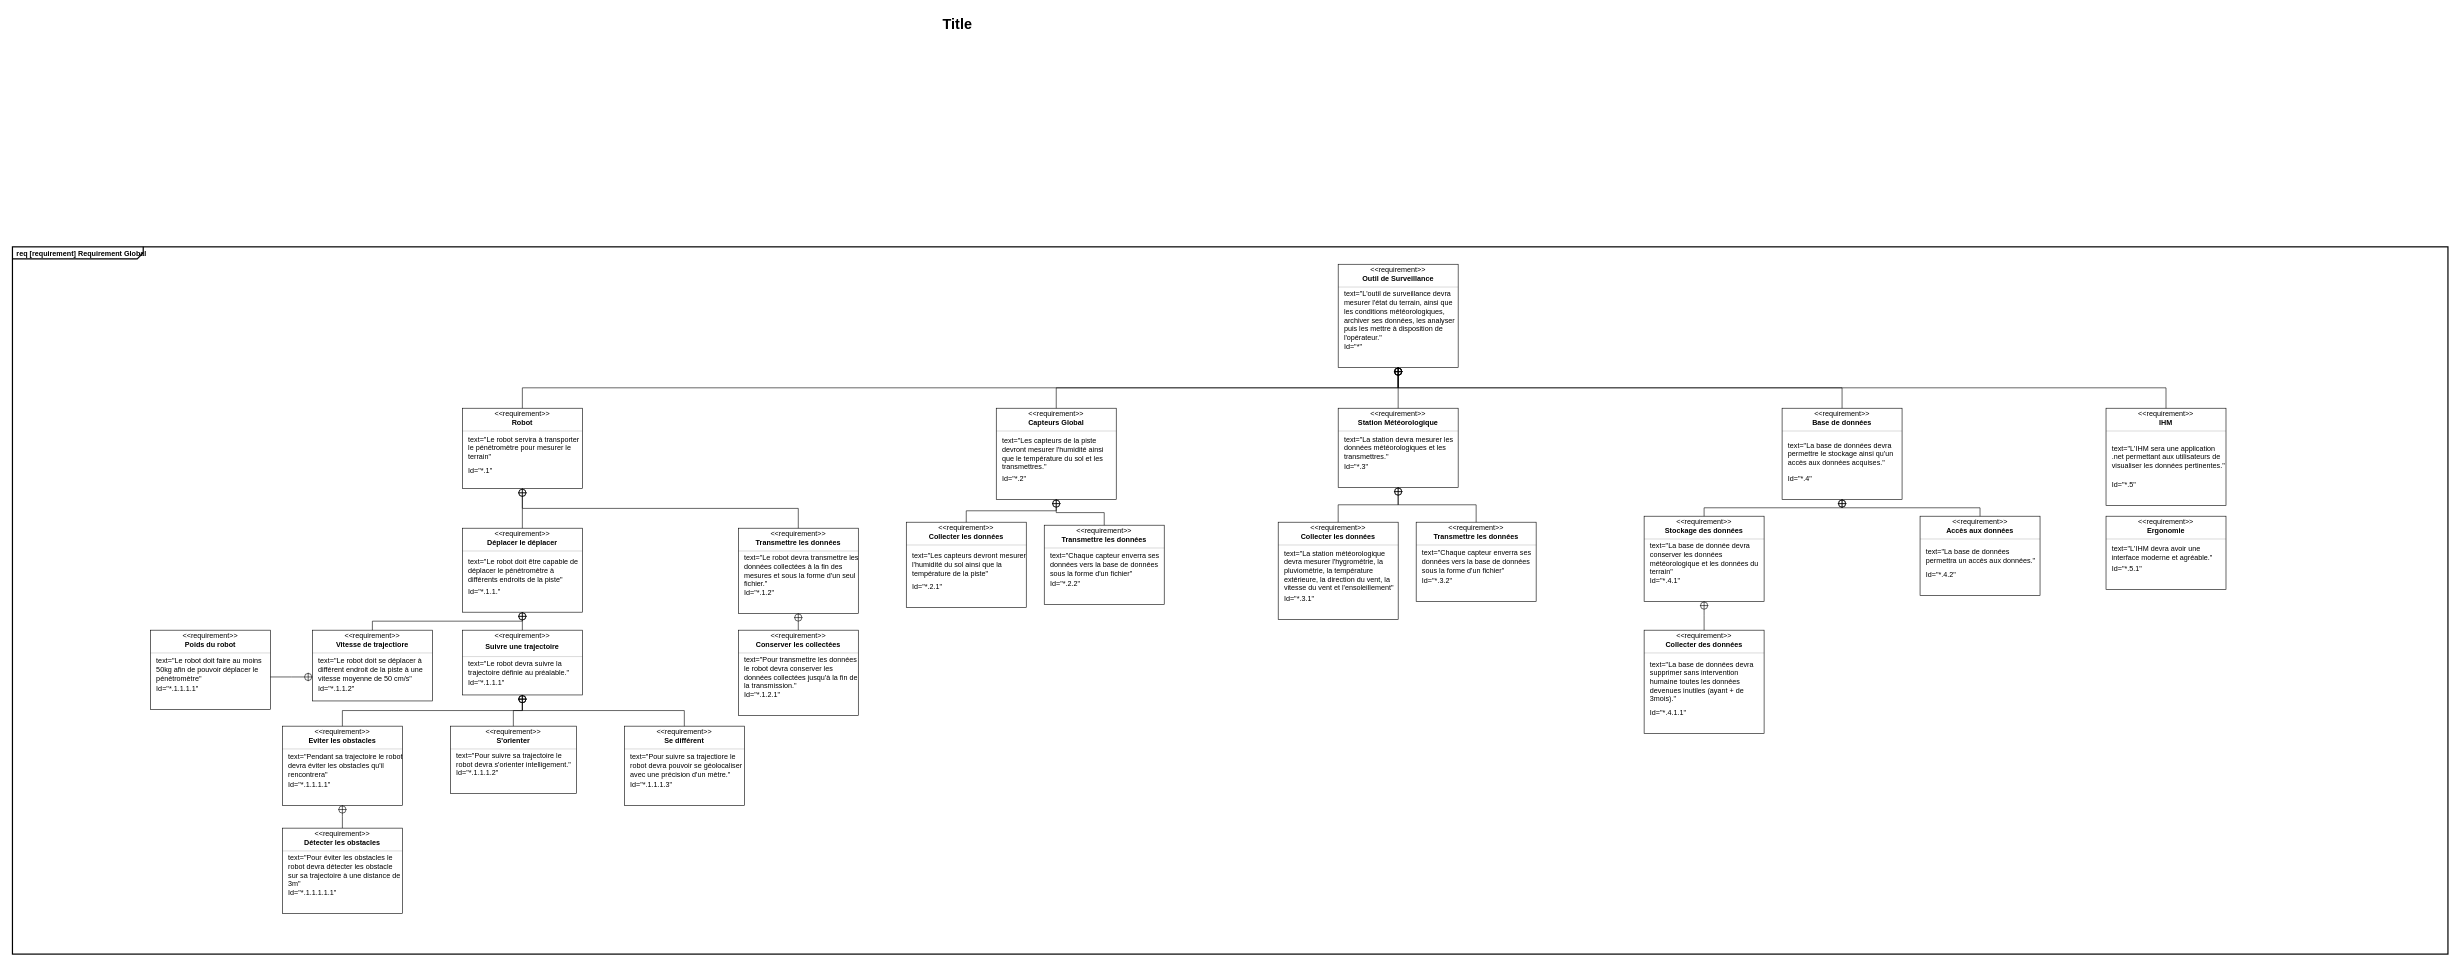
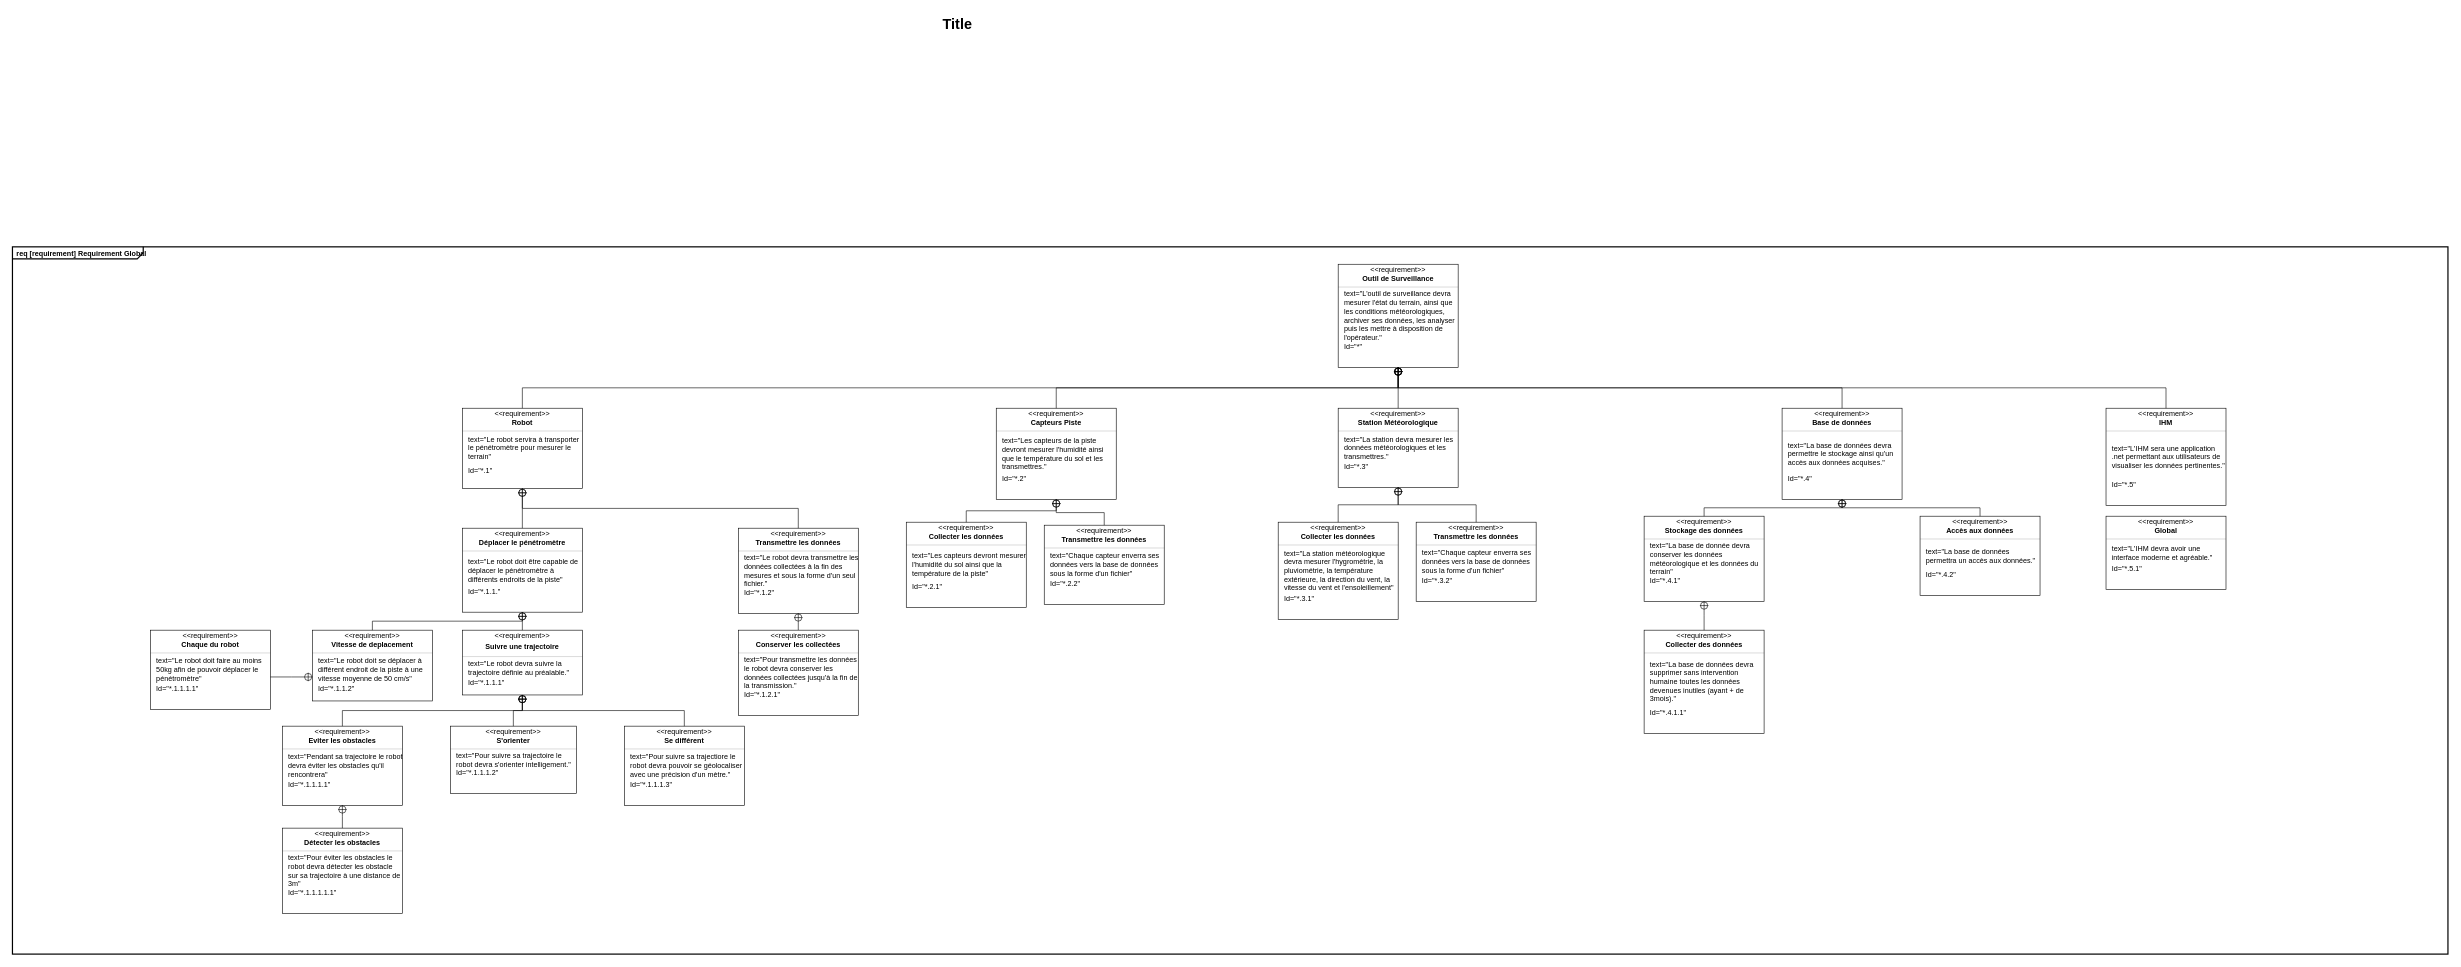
(1056, 423) -> (1056, 423)
(2166, 531) -> (2166, 531)
(522, 543) -> (522, 543)
(210, 645) -> (210, 645)
(372, 645) -> (372, 645)
